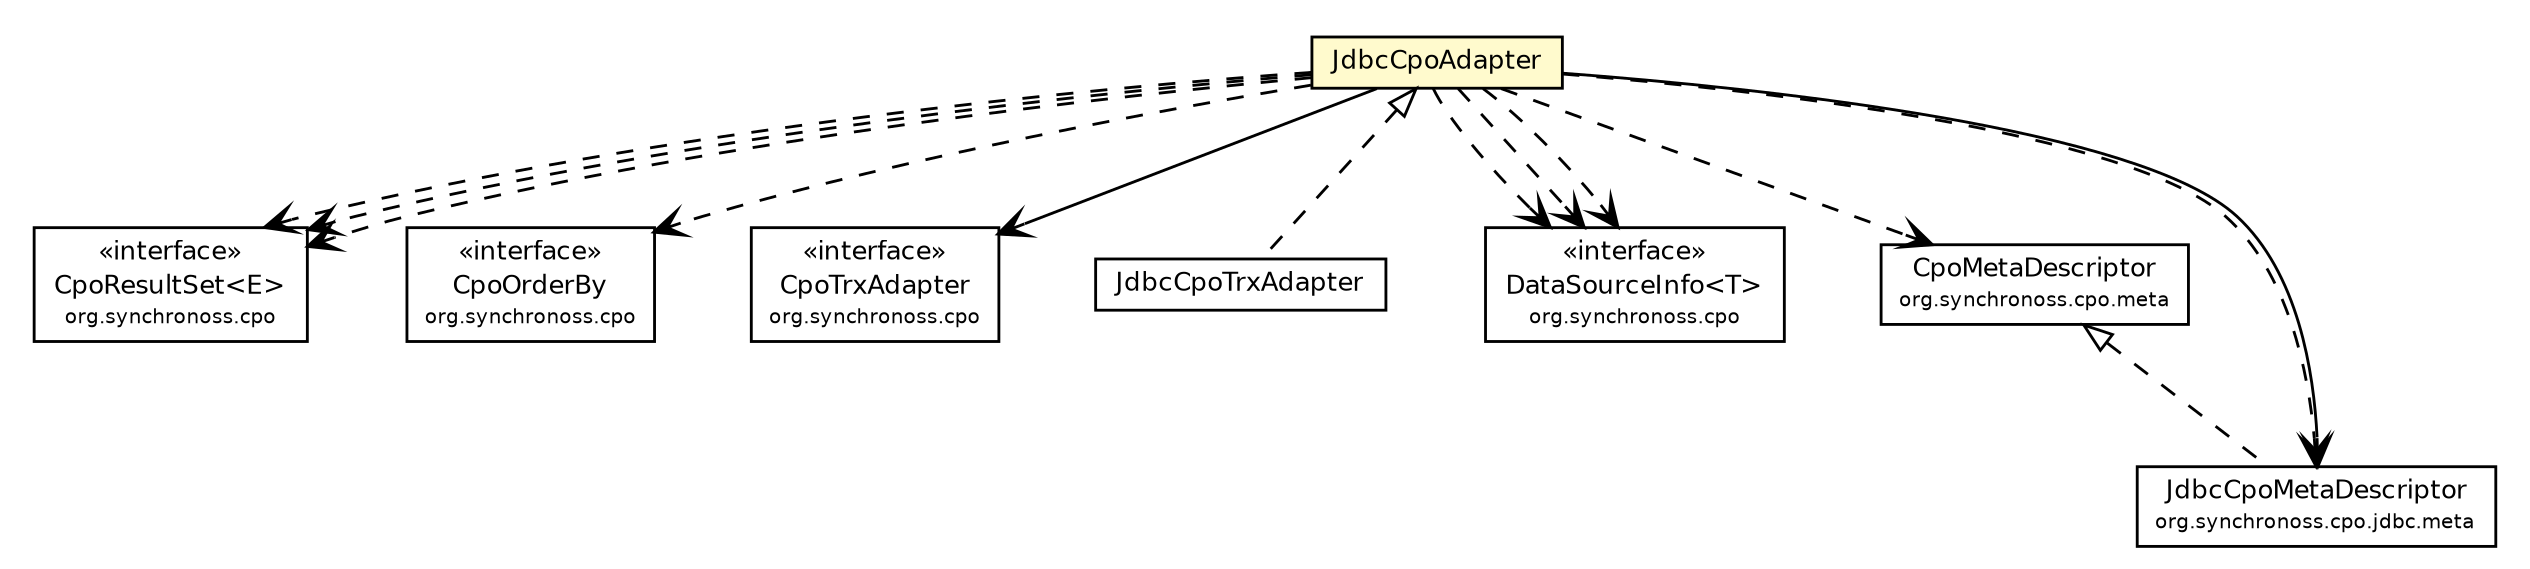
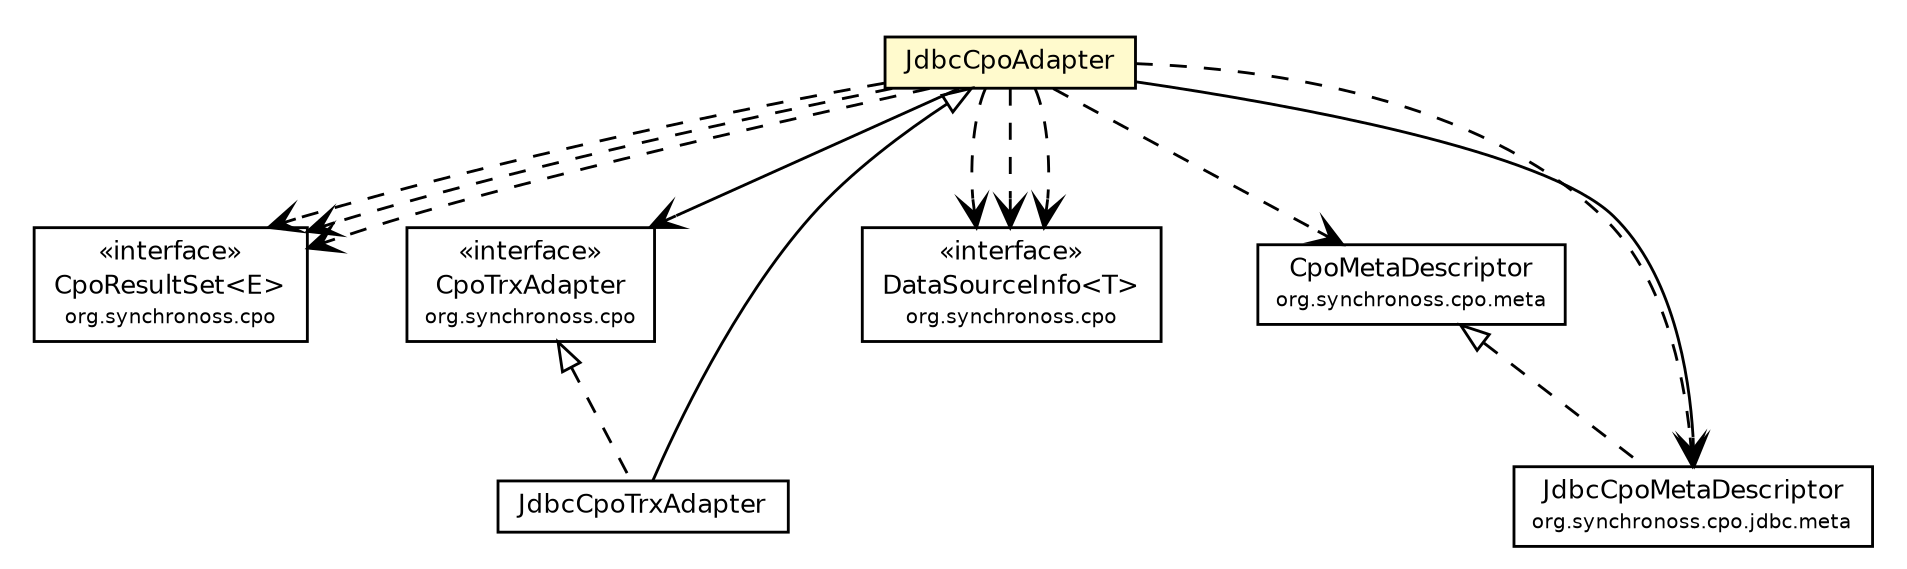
(1330, 184) -> (770, 268)
(529, 285) -> none
none -> (601, 424)
